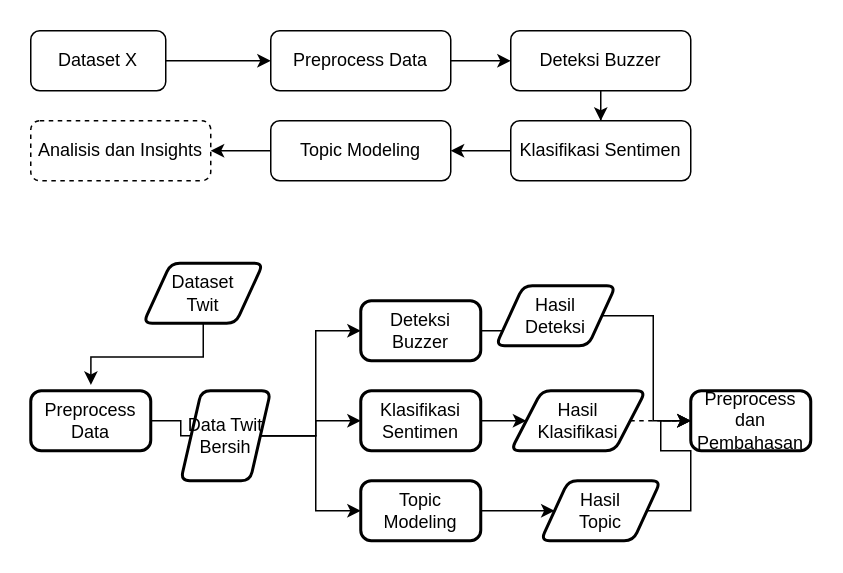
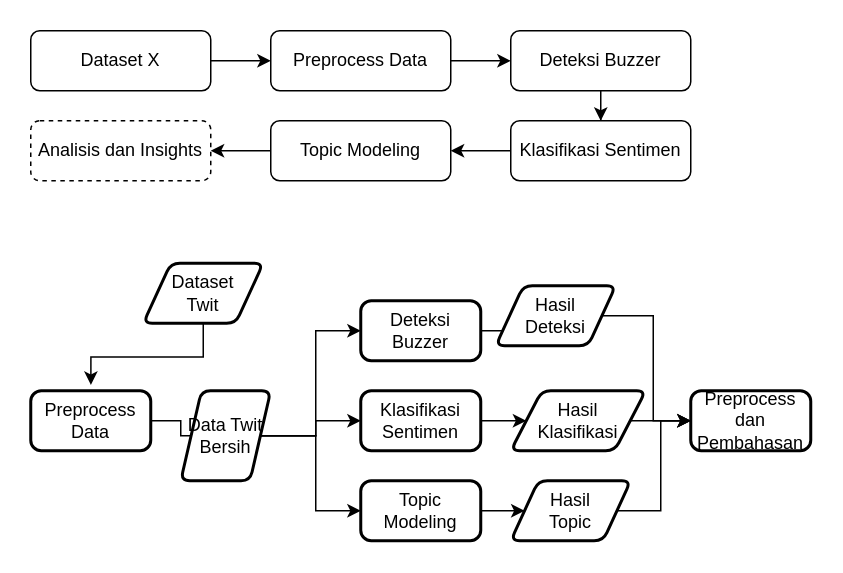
(98, 61) -> (121, 61)
(640, 421) -> (640, 421)
(601, 511) -> (571, 511)
